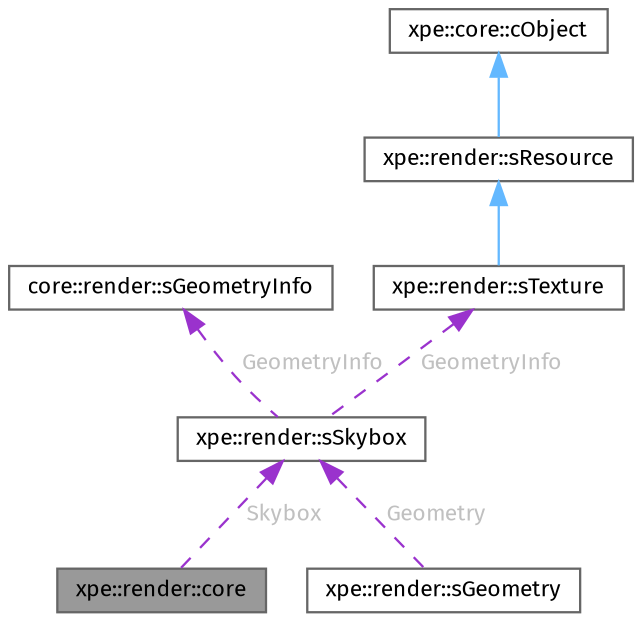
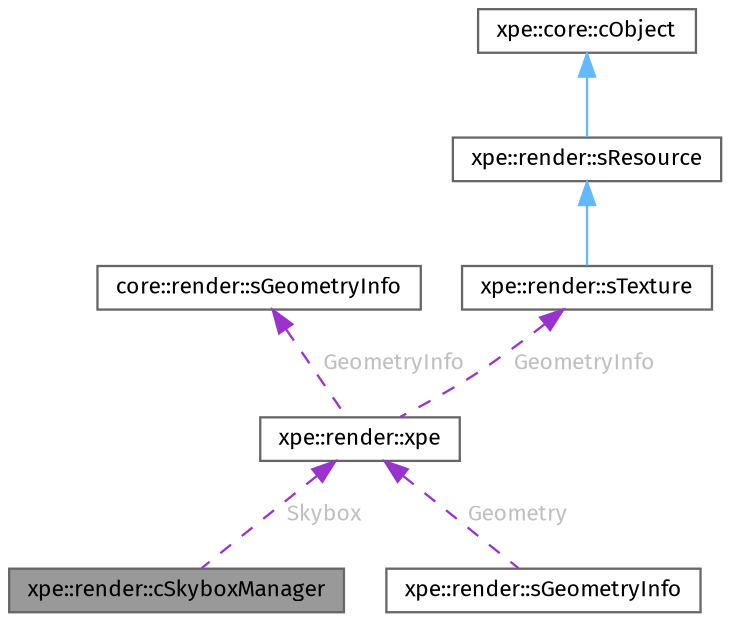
(302, 439) -> (360, 439)
(162, 590) -> (177, 590)
(444, 590) -> (543, 590)
